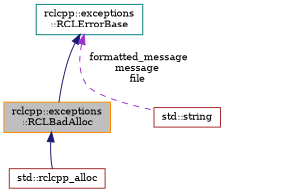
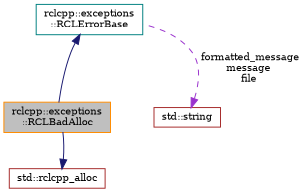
(99, 94) -> (189, 49)
(51, 156) -> (64, 146)
